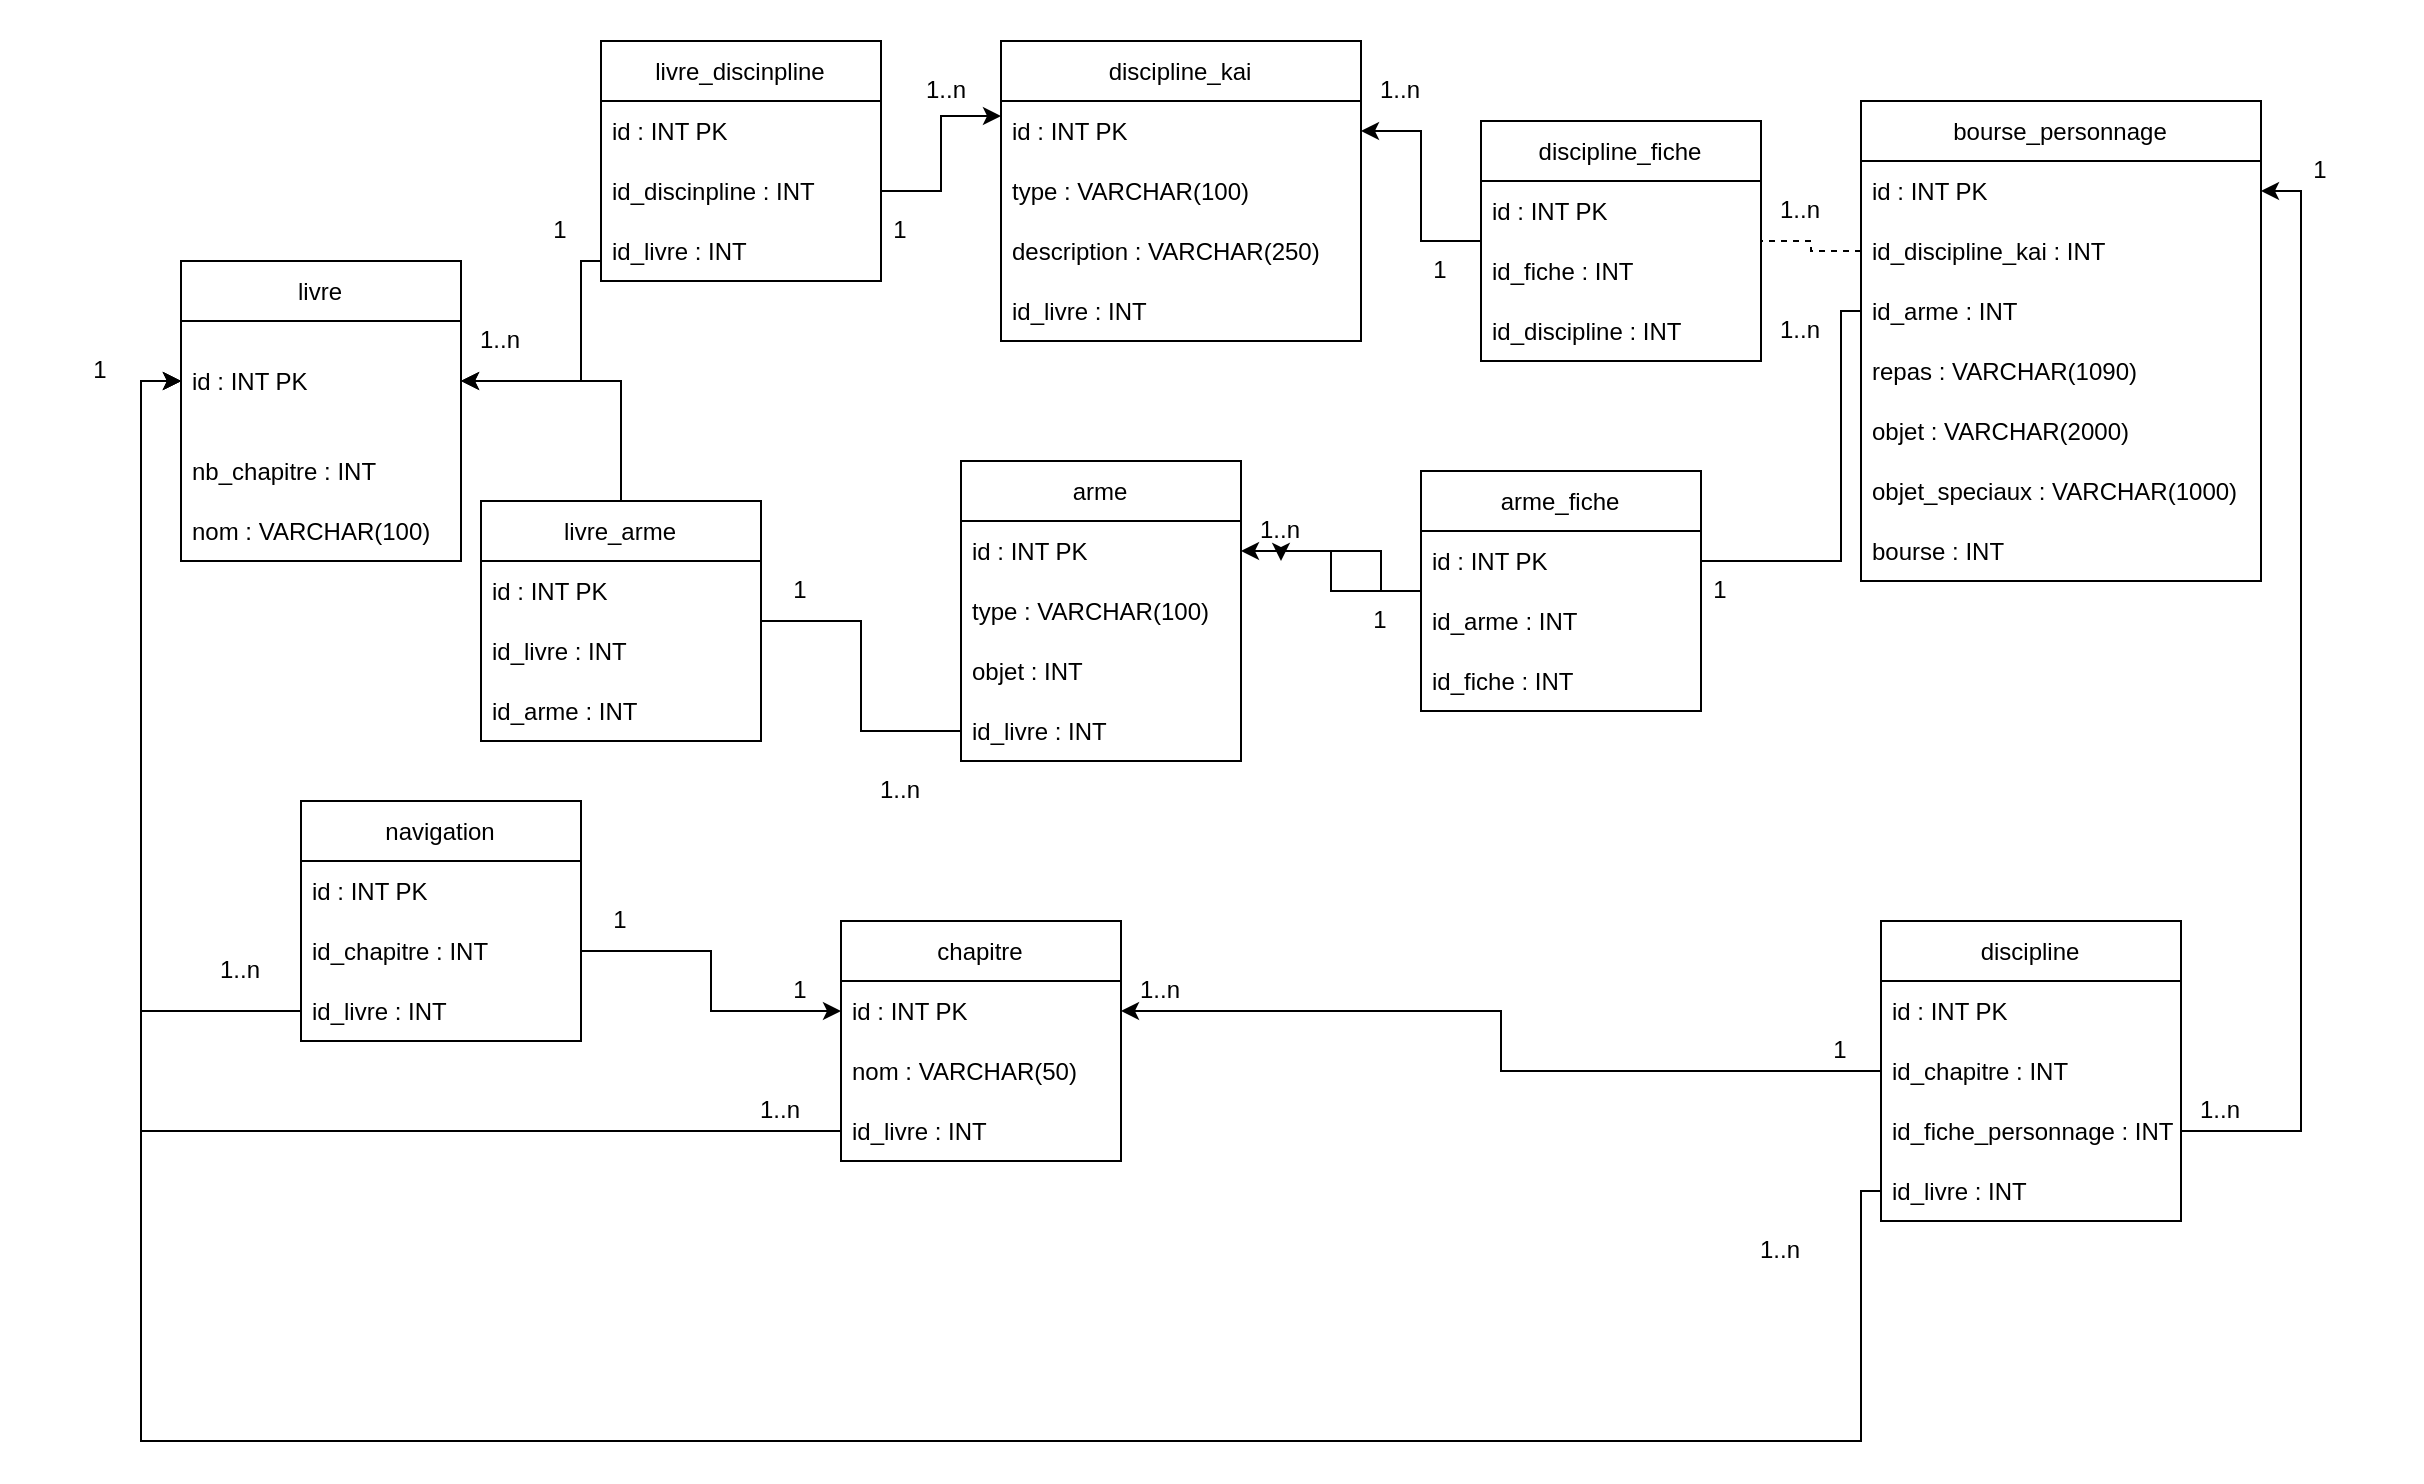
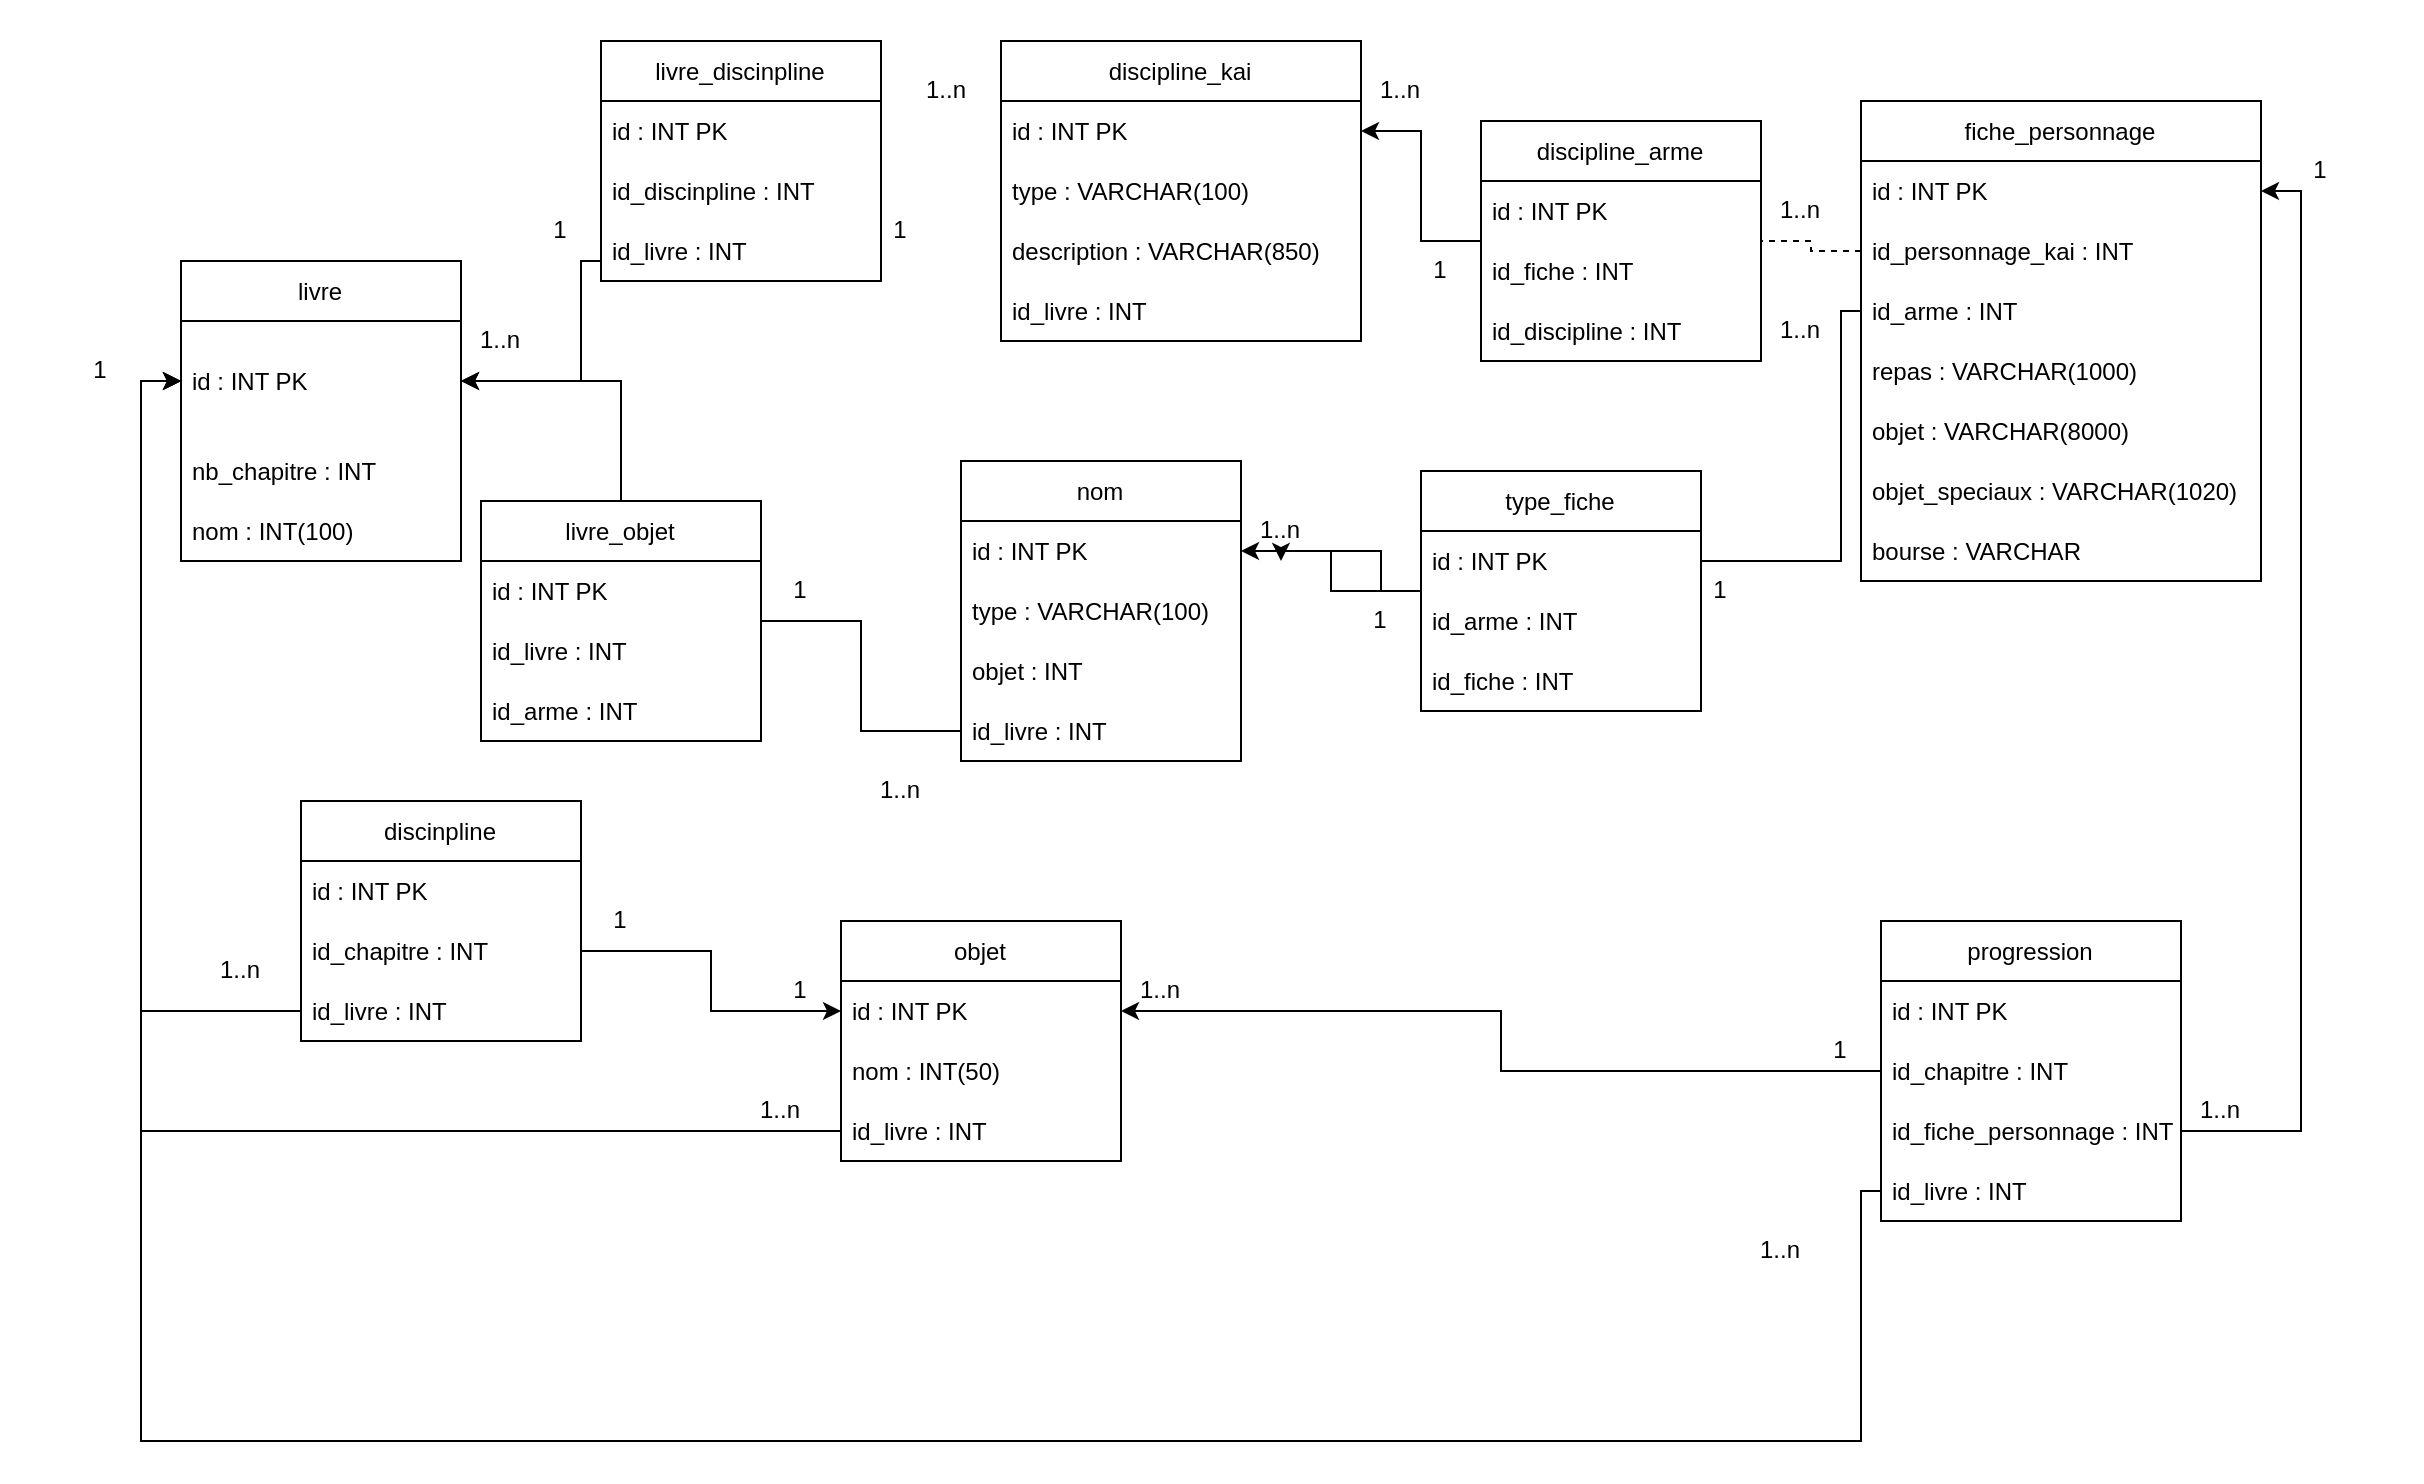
(2060, 132) -> (2060, 132)
(1620, 152) -> (1620, 152)
(941, 159) -> none
(1171, 252) -> (1171, 252)
(1998, 252) -> (2011, 252)
(2004, 372) -> (2004, 372)
(2004, 432) -> (2004, 432)
(1100, 492) -> (1100, 492)
(2061, 492) -> (2061, 492)
(1560, 502) -> (1560, 502)
(304, 532) -> (277, 532)
(620, 532) -> (620, 532)
(1943, 552) -> (1970, 552)
(440, 832) -> (440, 832)
(980, 952) -> (980, 952)
(2030, 952) -> (2030, 952)
(957, 1072) -> (930, 1072)
